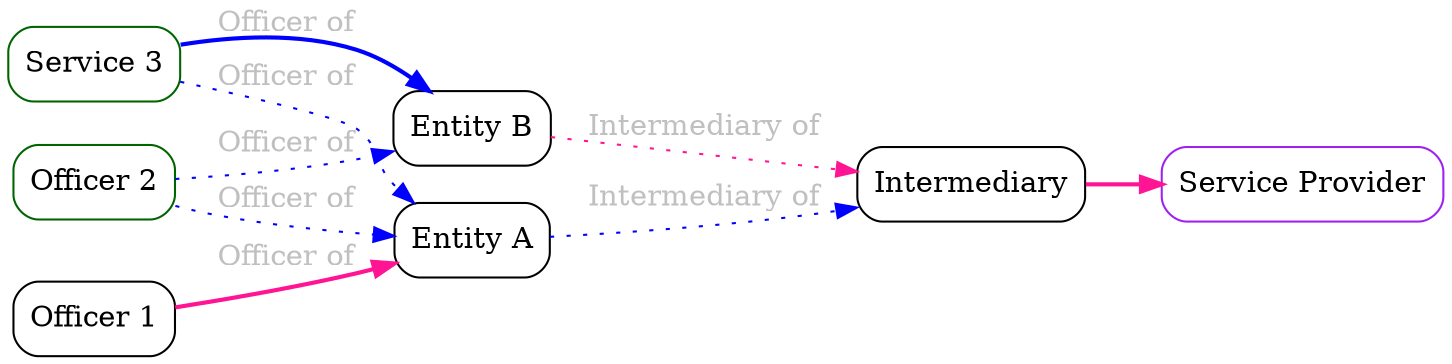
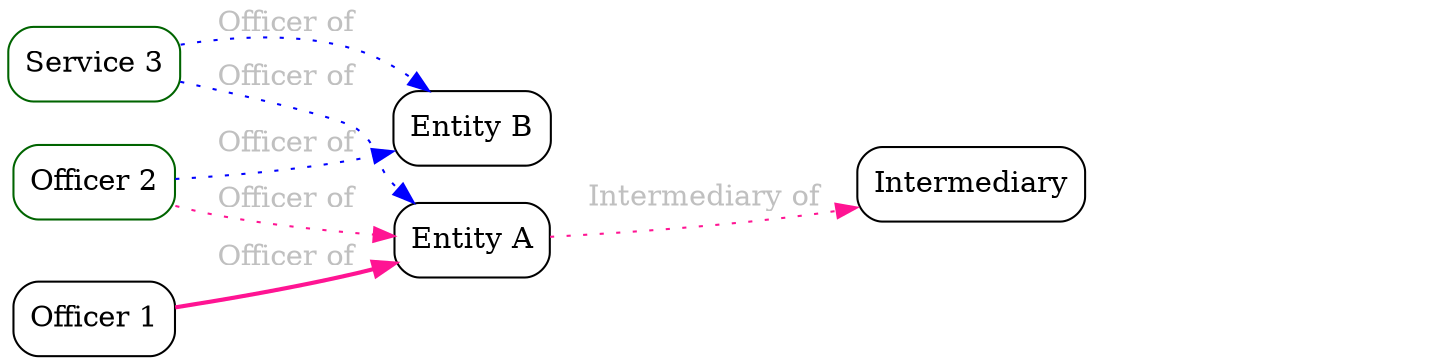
(300, 39) -> (300, 39)
(694, 153) -> none
(1303, 184) -> none
(274, 224) -> (274, 224)
(693, 227) -> (693, 227)
